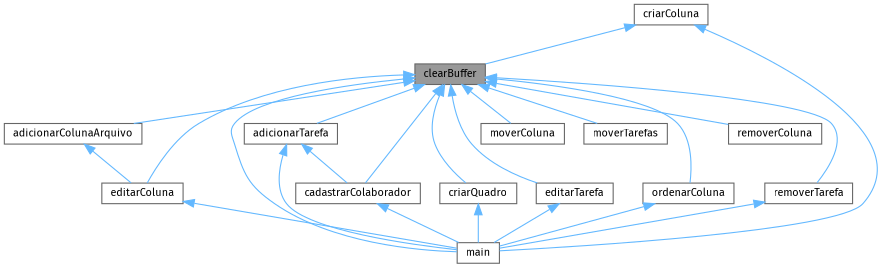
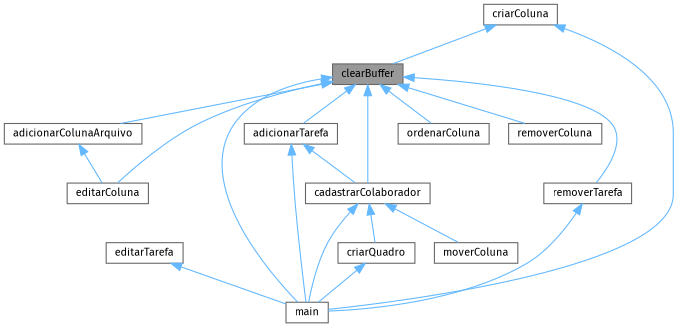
(491, 107) -> (427, 226)
(626, 134) -> none
(435, 144) -> (373, 229)
(481, 153) -> none
(286, 219) -> none
(572, 226) -> none
